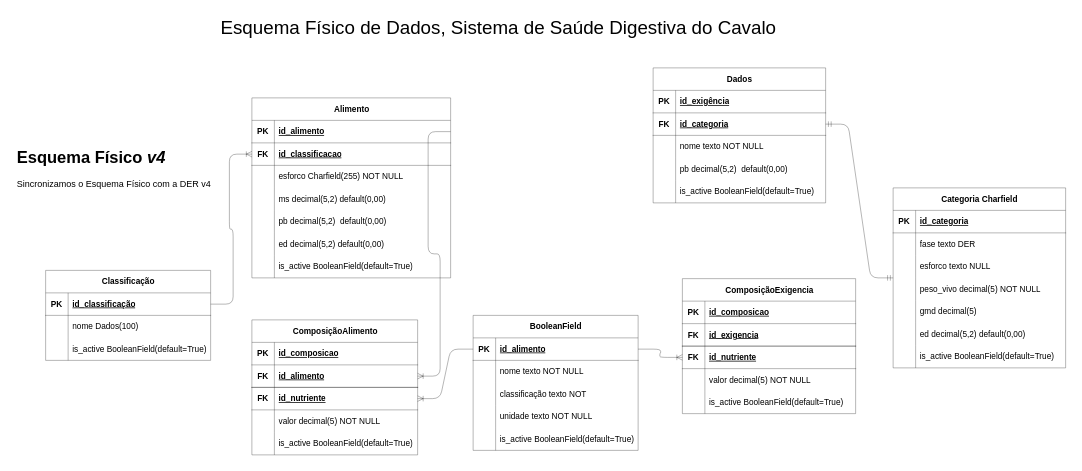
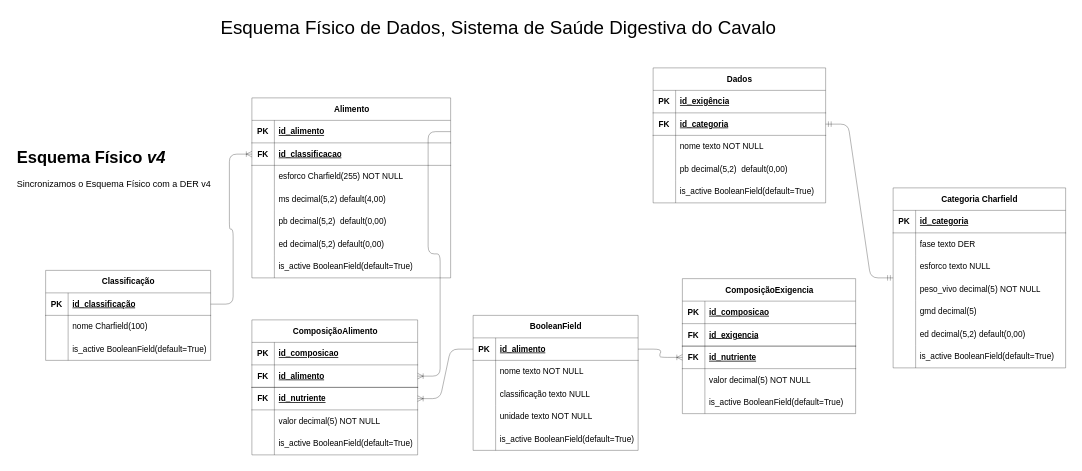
(338, 199) -> (338, 199)
(106, 327) -> (113, 327)
(548, 394) -> (550, 394)
